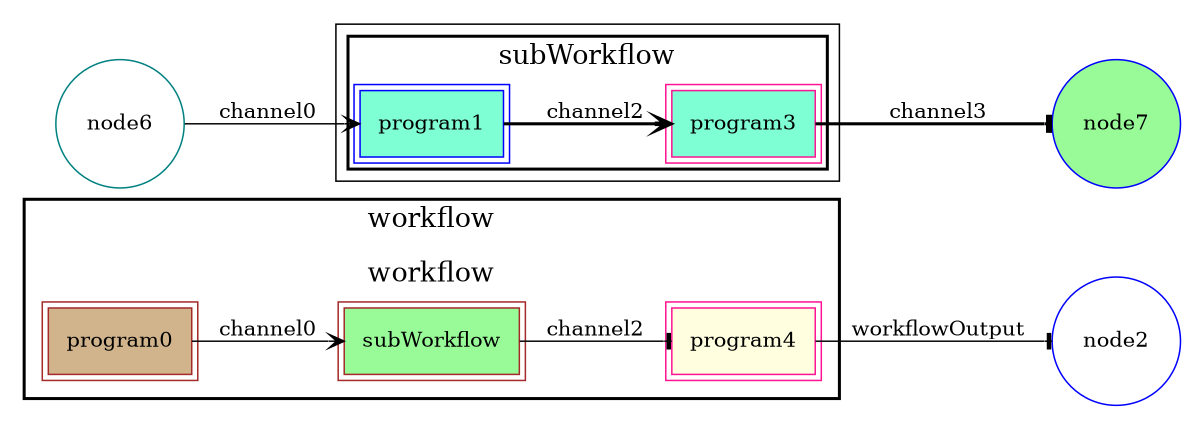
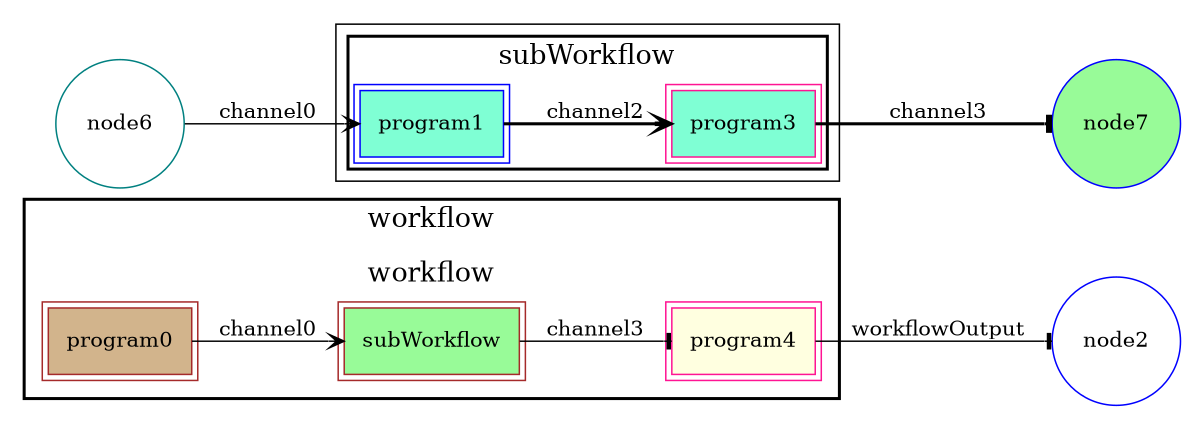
(596, 330) -> (596, 330)
